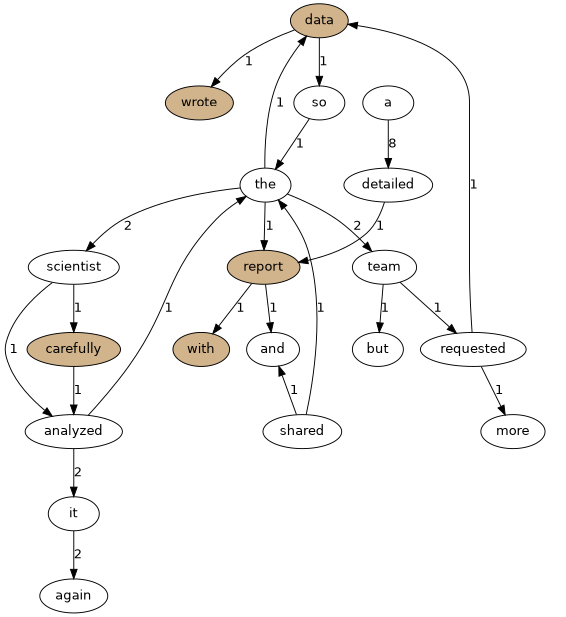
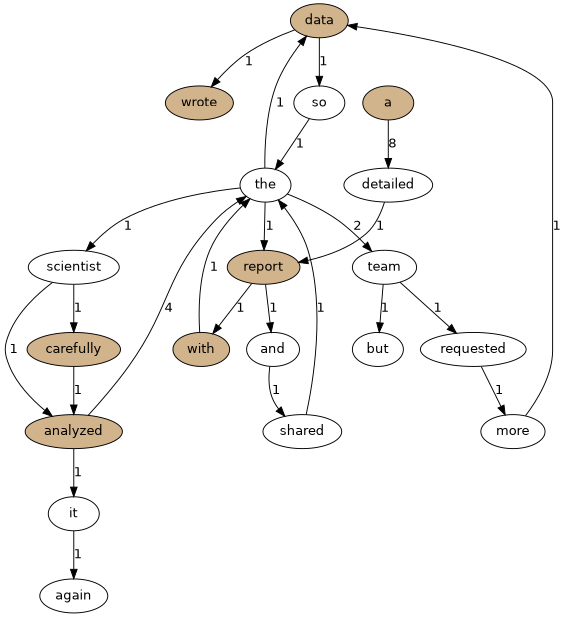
(388, 103) -> (388, 103)
(470, 144) -> (553, 153)
(129, 226) -> (129, 226)
none -> (205, 263)
(169, 308) -> (169, 308)
(289, 395) -> (270, 389)
(74, 432) -> (74, 432)
(79, 473) -> (79, 473)
(79, 555) -> (79, 555)
